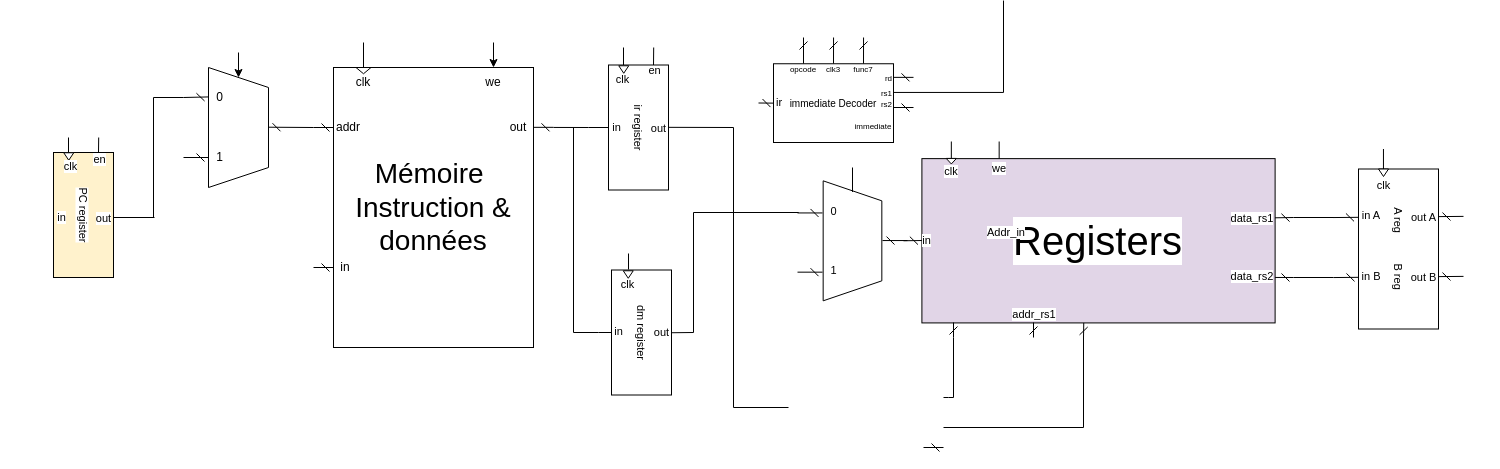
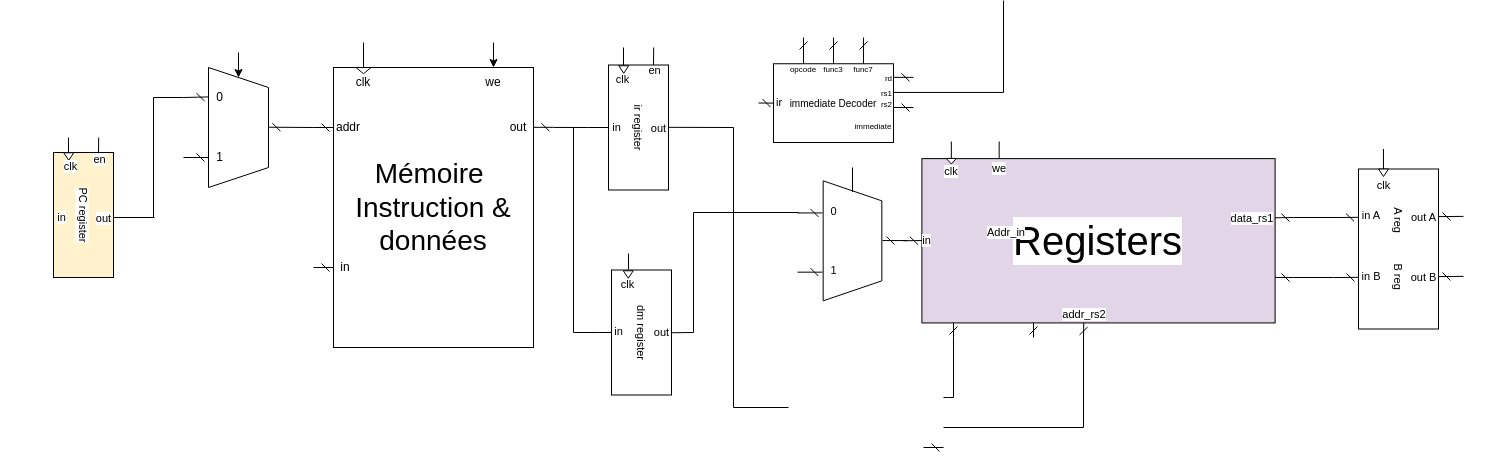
(834, 69) -> (834, 69)
(1253, 276) -> none
(1035, 314) -> none
none -> (1085, 314)
